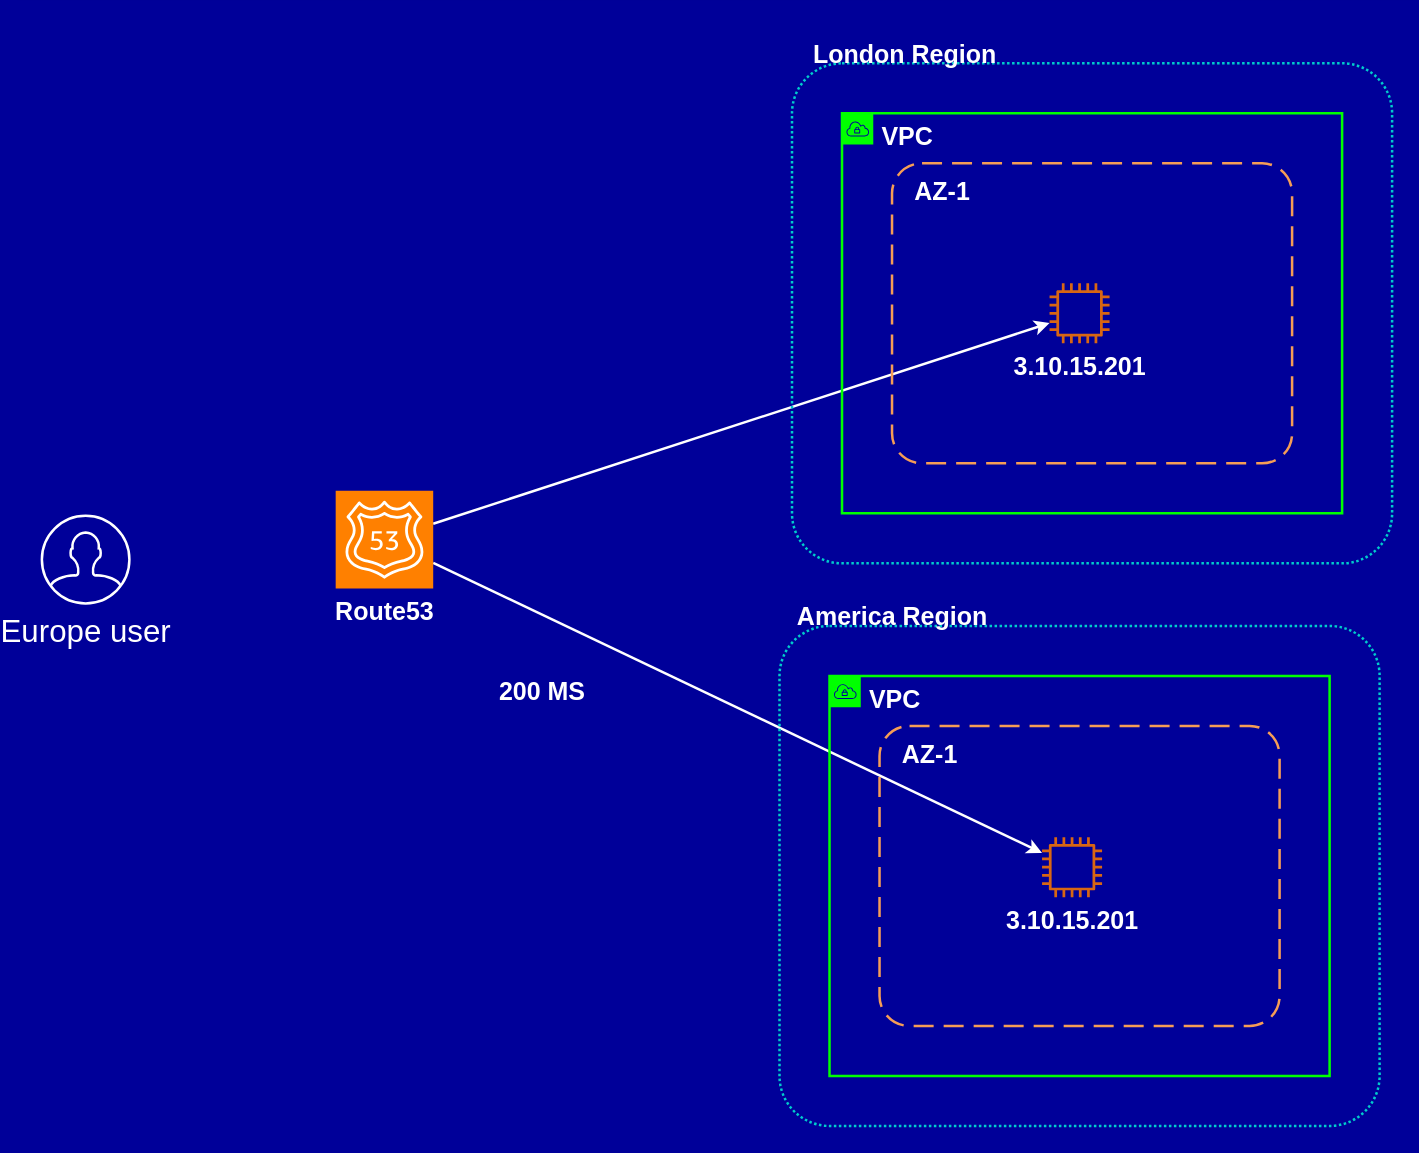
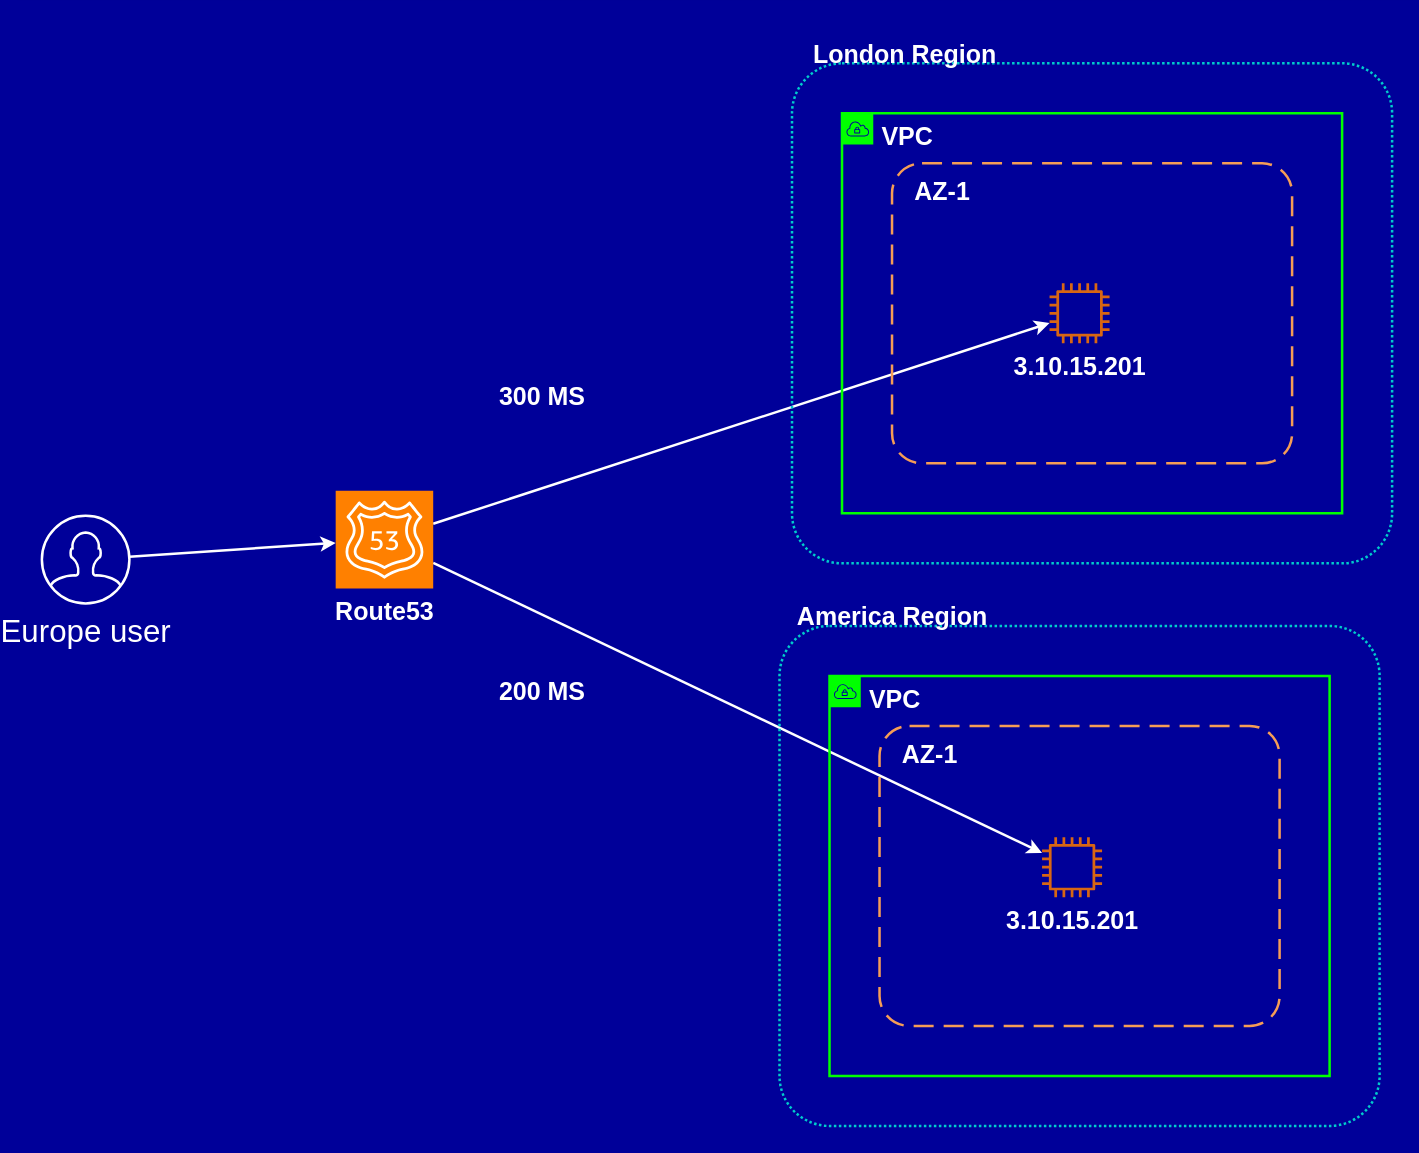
none -> (542, 393)
none -> (227, 550)
